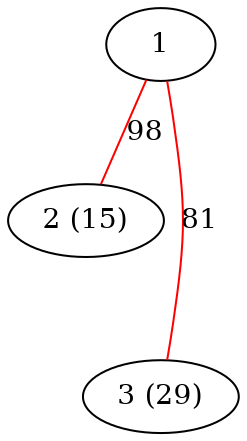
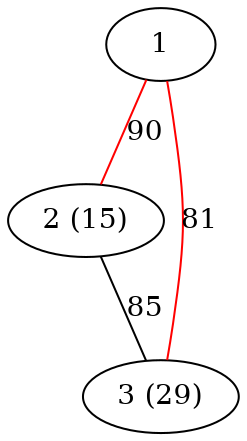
(146, 133) -> (146, 133)
none -> (123, 309)
